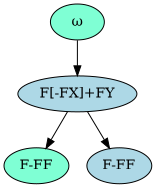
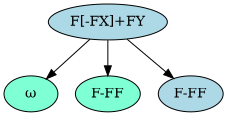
(77, 53) -> (72, 56)
